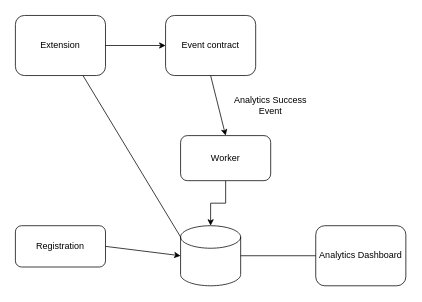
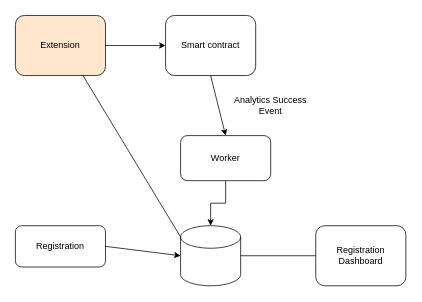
(60, 45) -> (60, 45)
(210, 45) -> (210, 45)
(360, 255) -> (360, 255)
